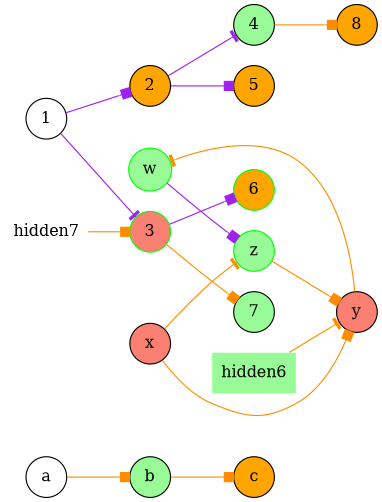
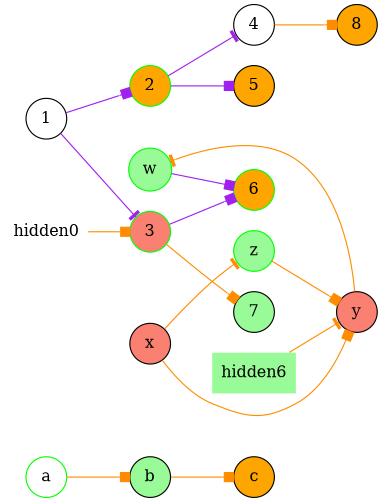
(254, 25) -> (254, 25)
(150, 86) -> (150, 86)
(194, 206) -> (197, 179)
(46, 232) -> (46, 232)
(46, 477) -> (46, 477)
